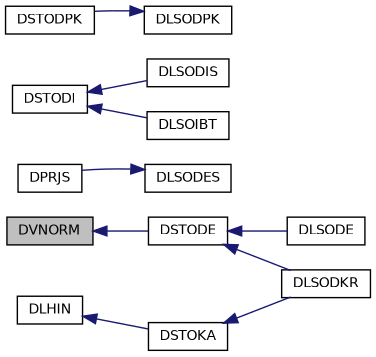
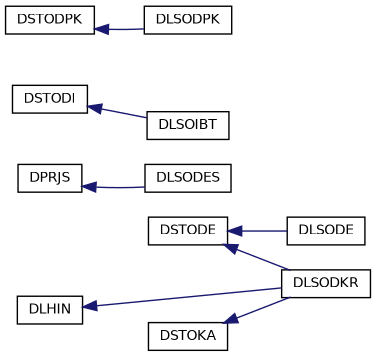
(112, 11) -> (126, 29)
(188, 73) -> none
(106, 169) -> (121, 188)
(50, 231) -> none
(122, 324) -> (189, 297)
